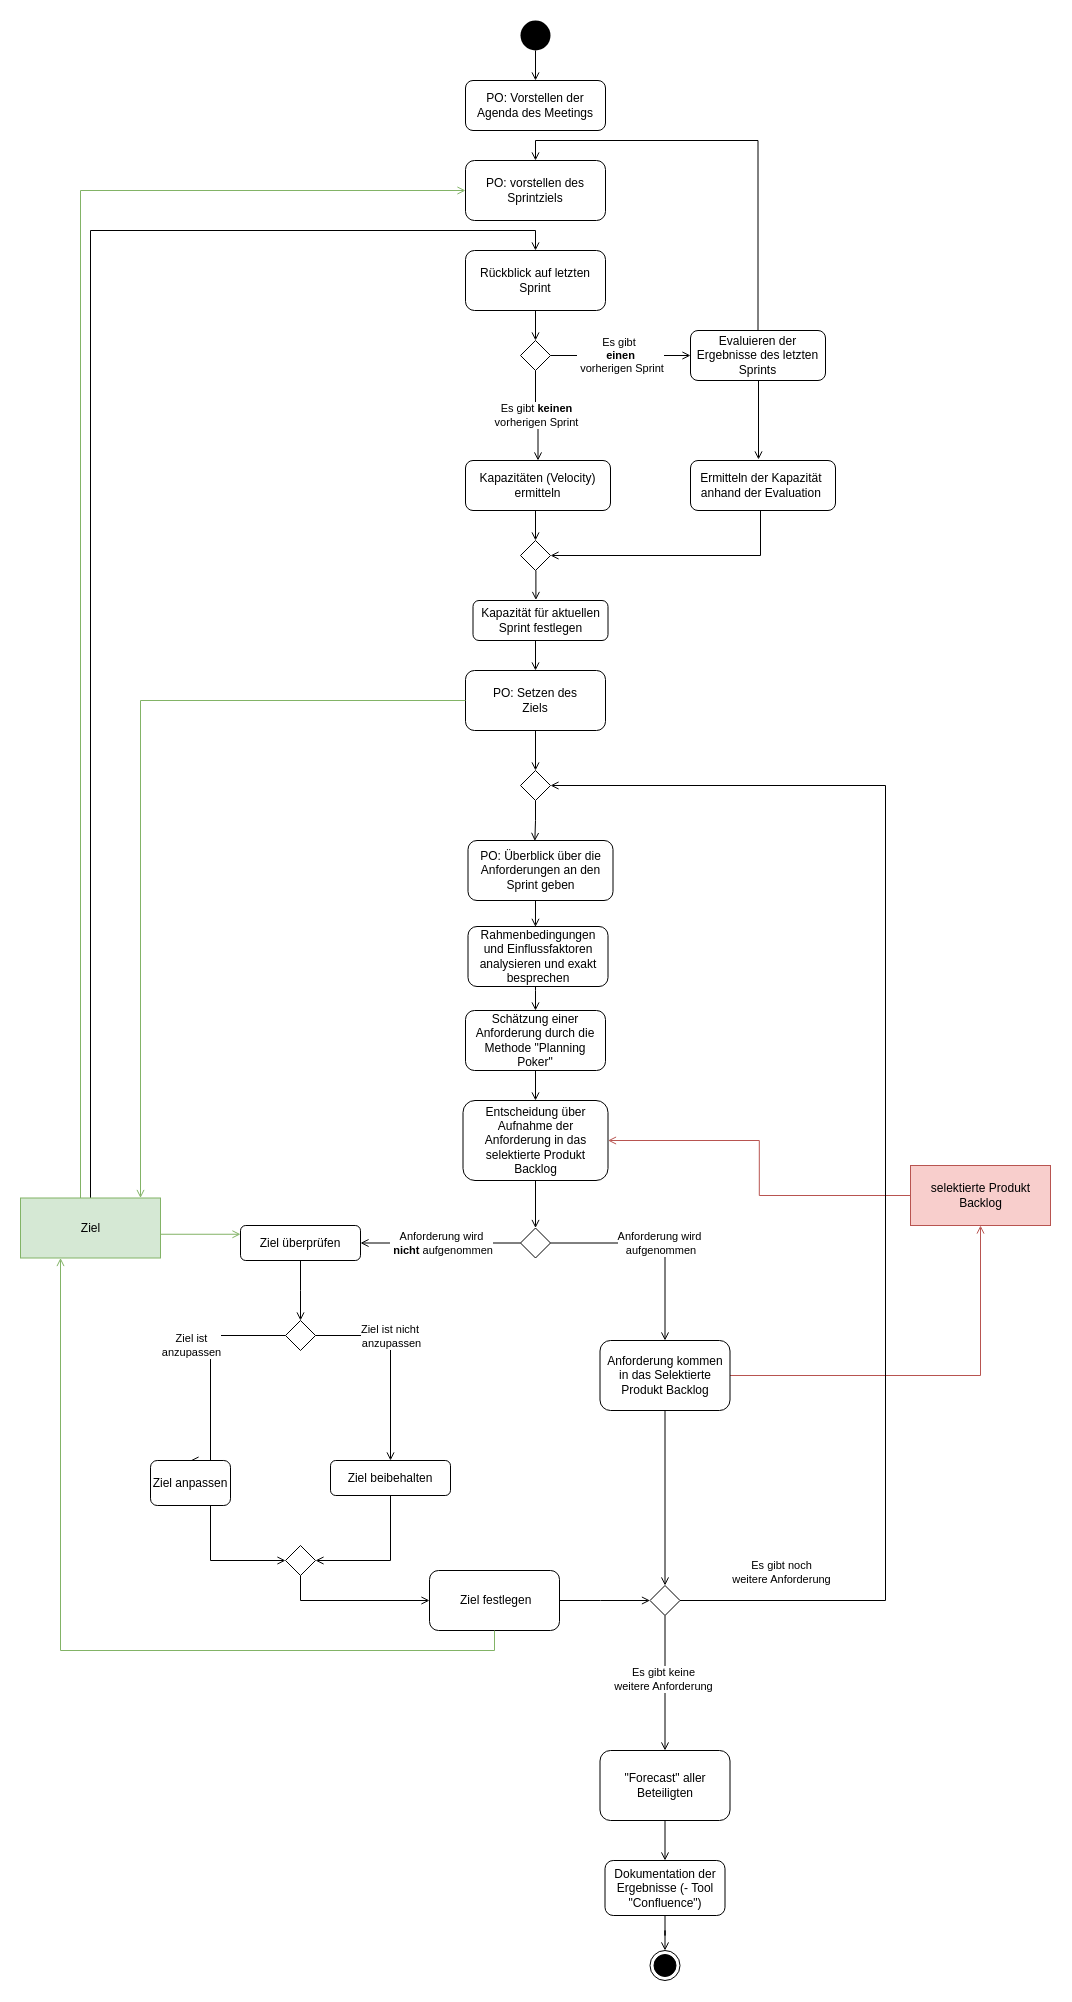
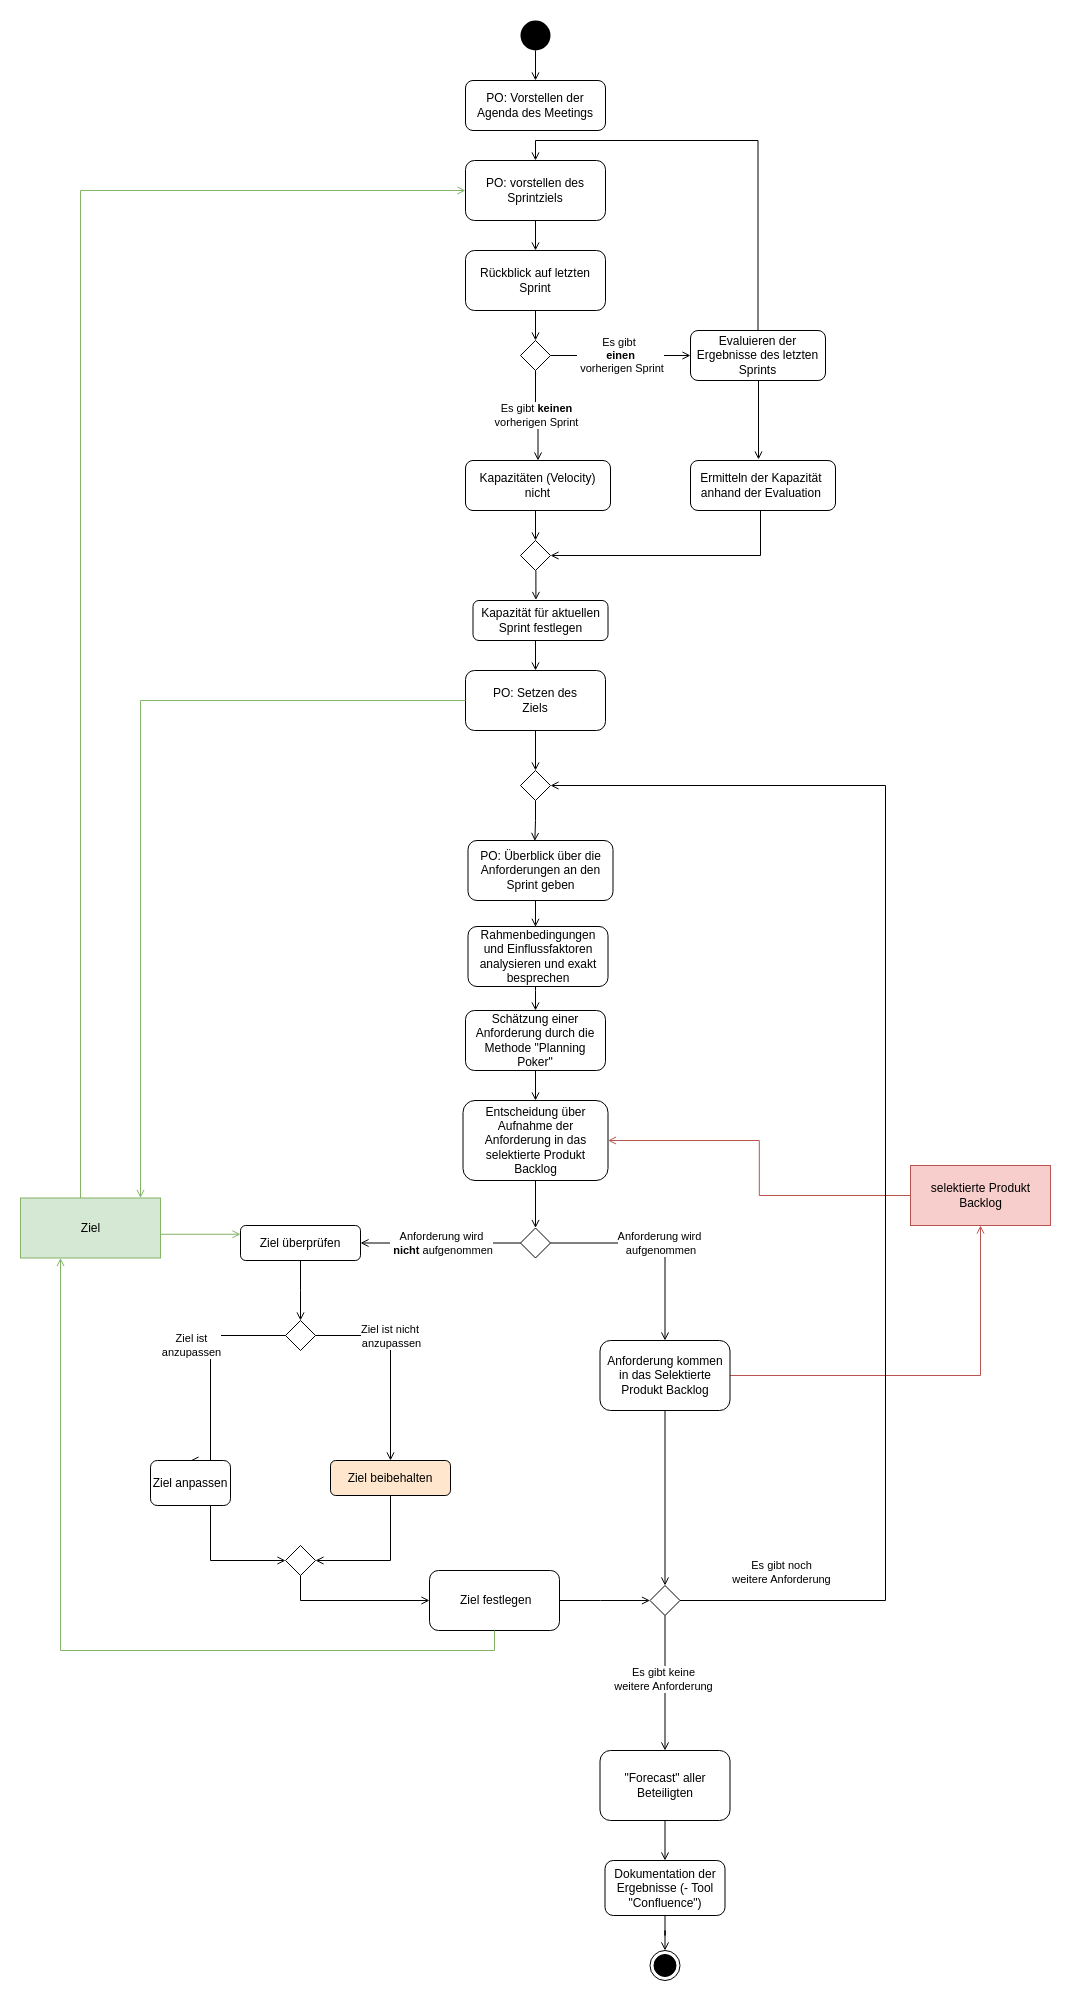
(538, 486) -> (538, 486)
(91, 491) -> (536, 227)
(391, 1478) -> (391, 1478)
